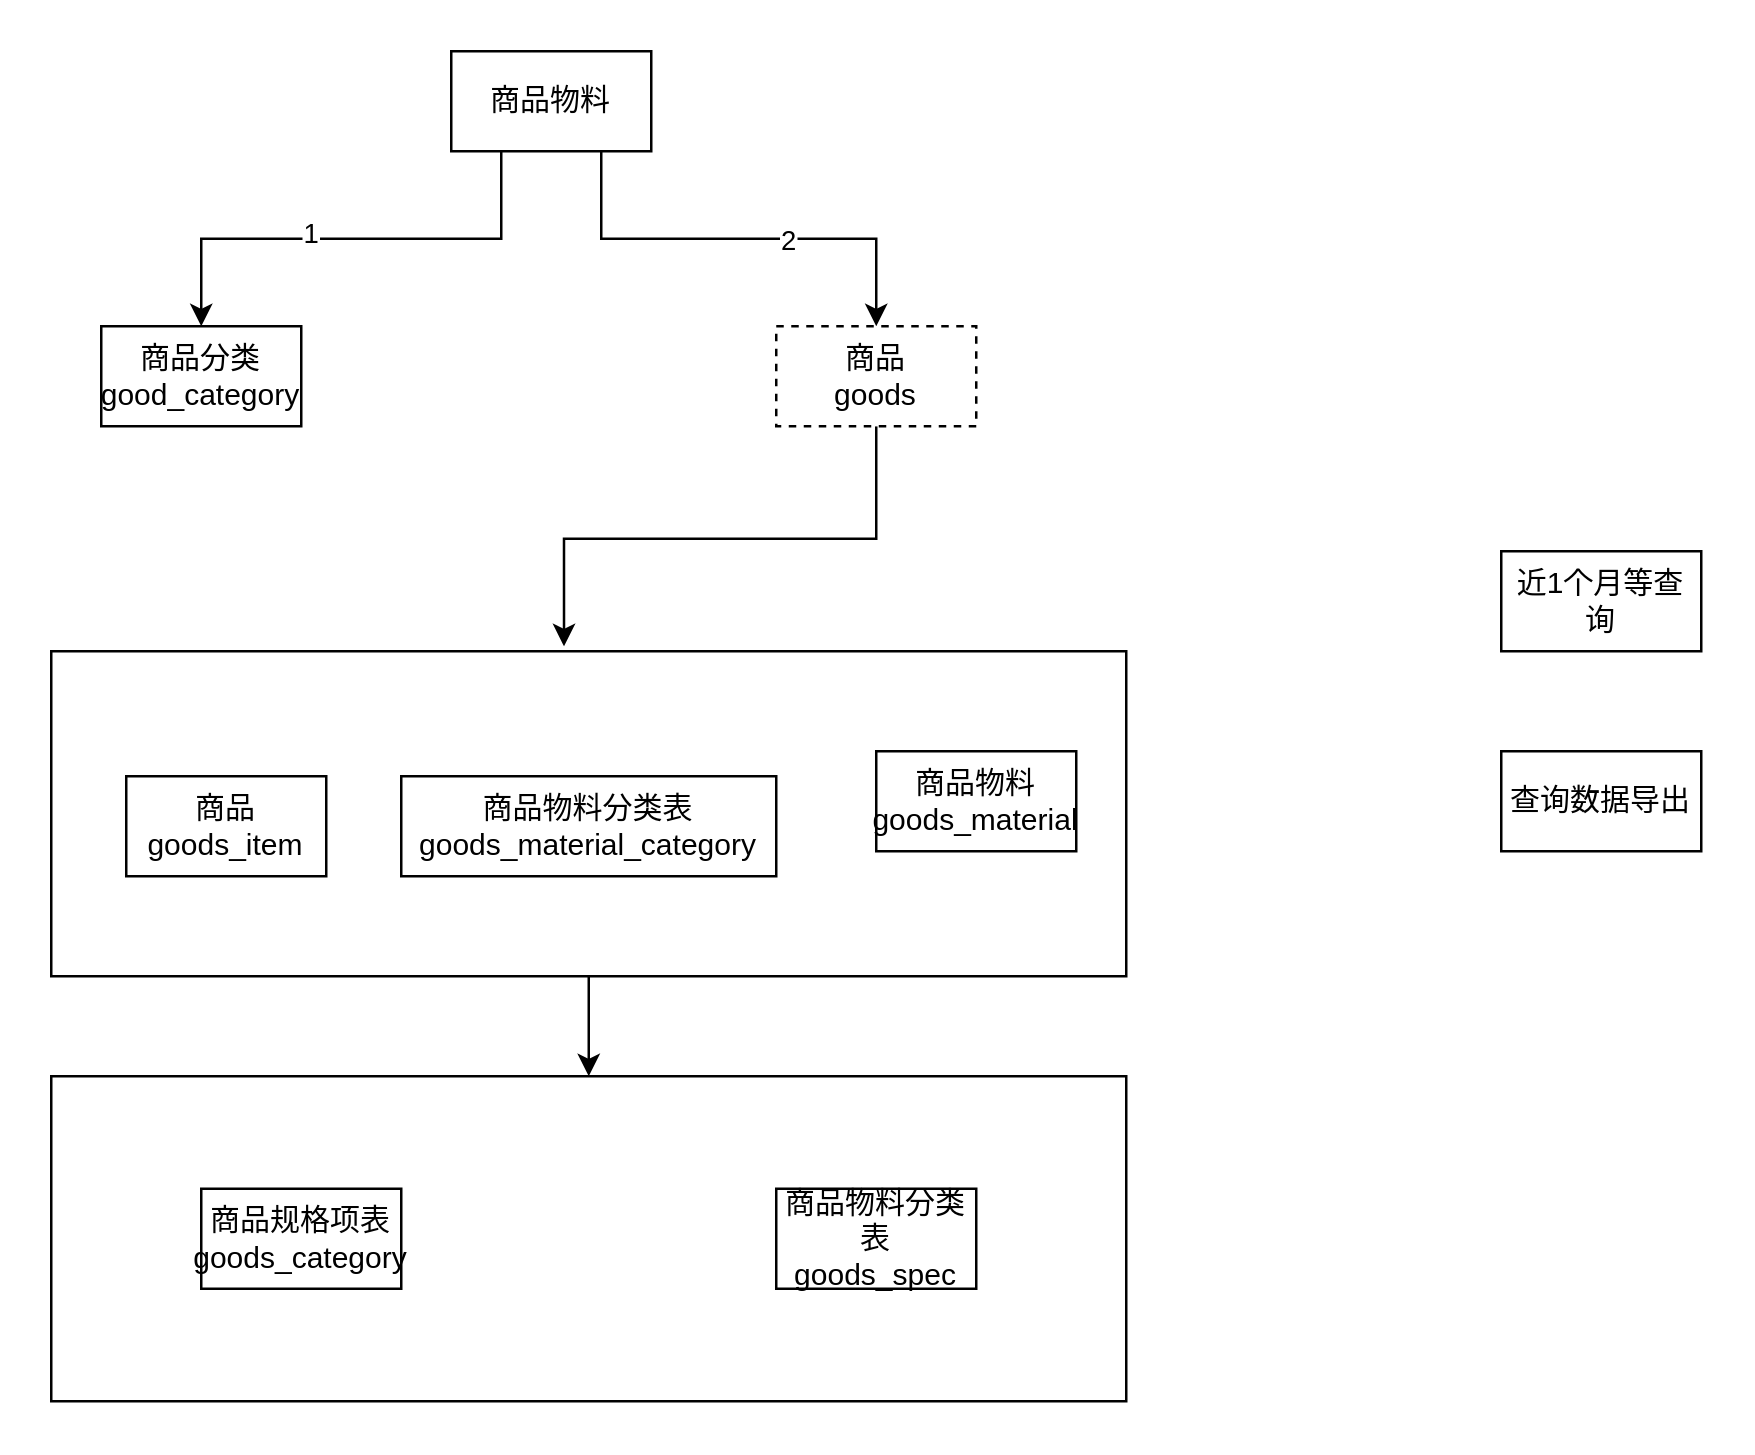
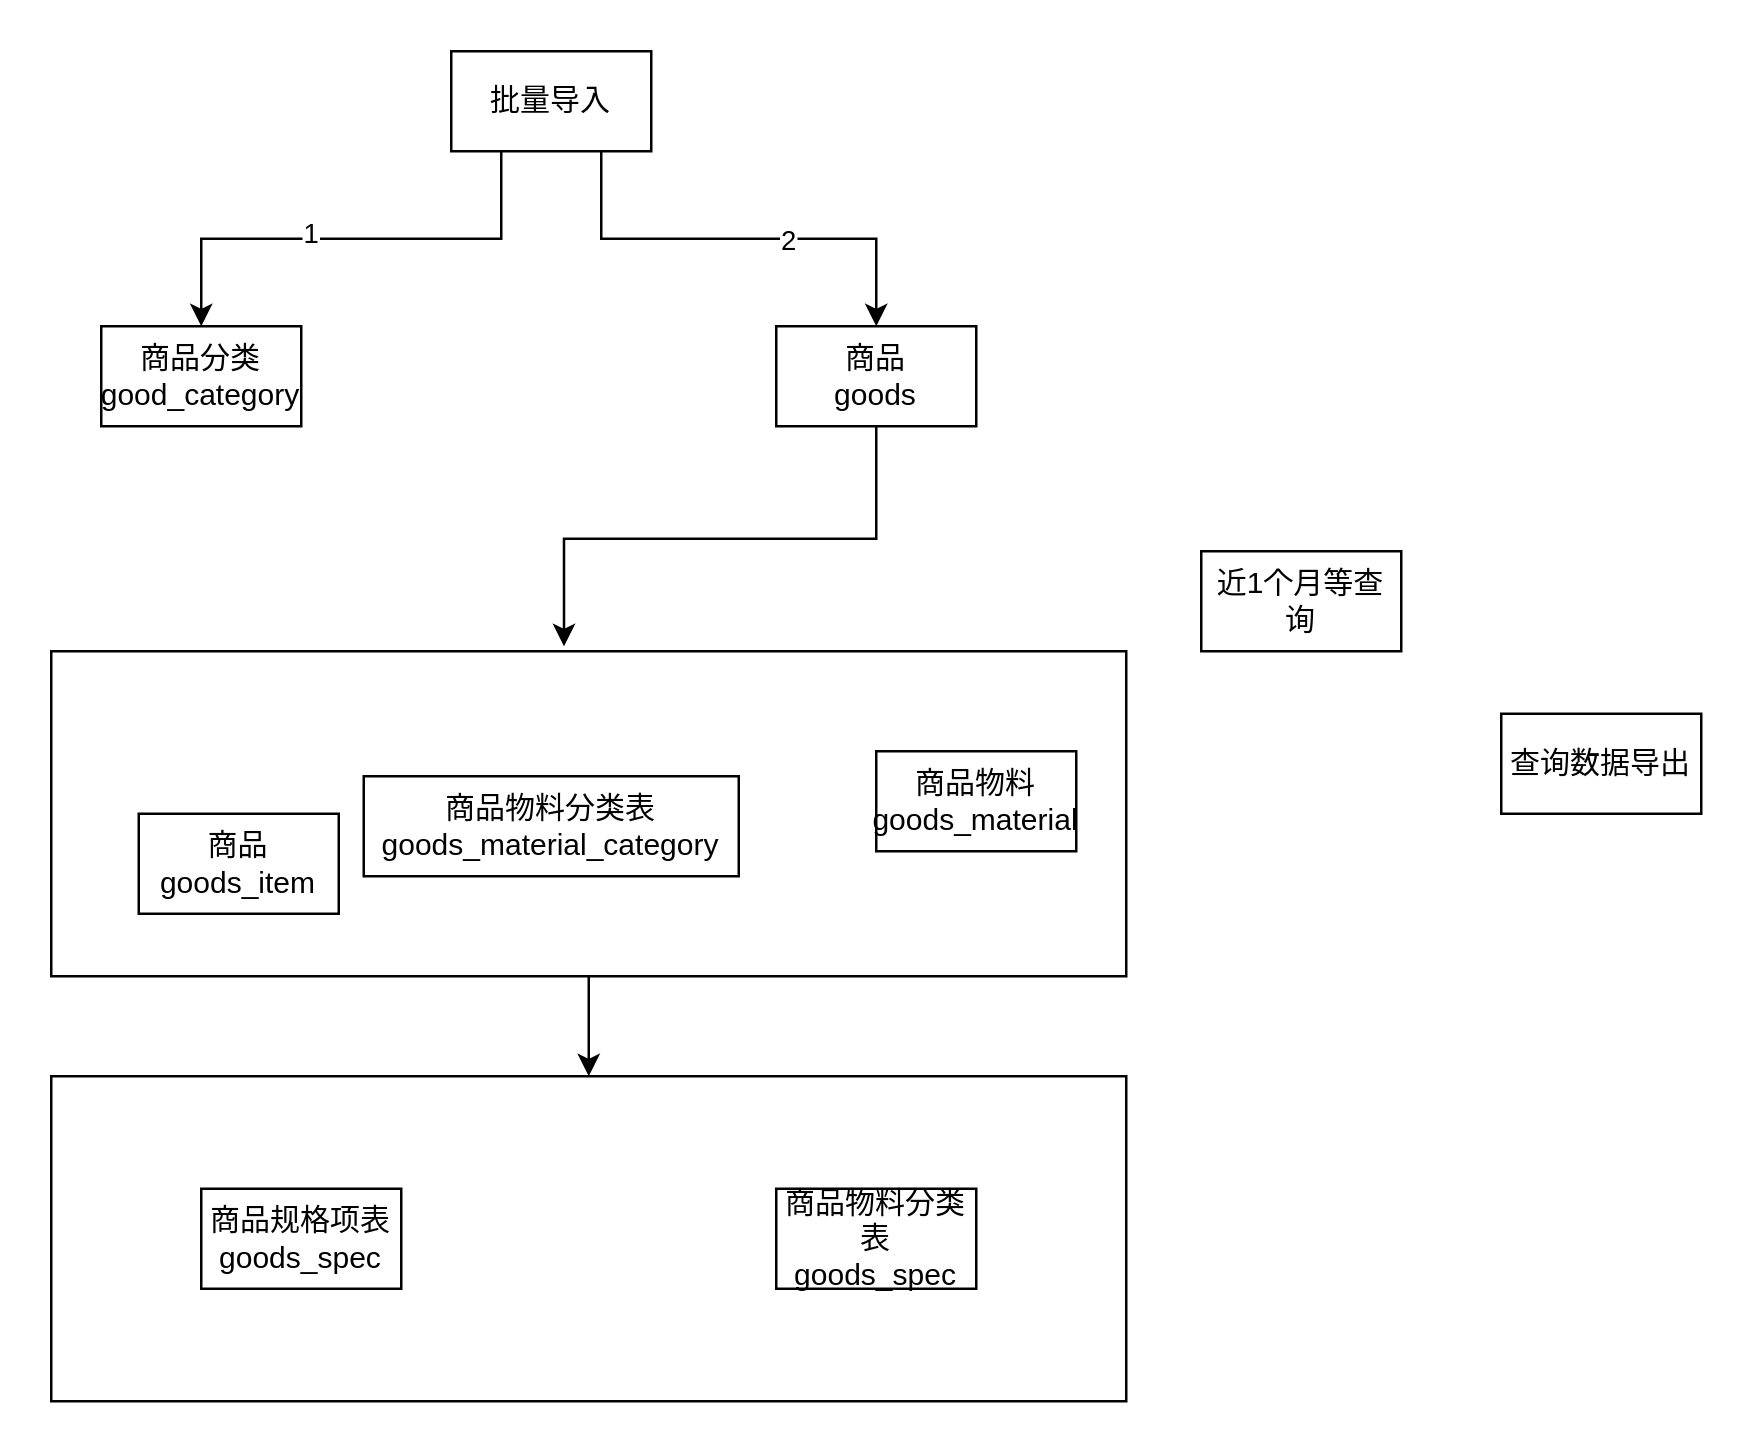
(551, 101) -> (551, 101)
(876, 376) -> (876, 376)
(1601, 601) -> (1301, 601)
(1601, 801) -> (1601, 764)
(226, 826) -> (239, 864)
(589, 826) -> (551, 826)
(301, 1239) -> (301, 1239)
